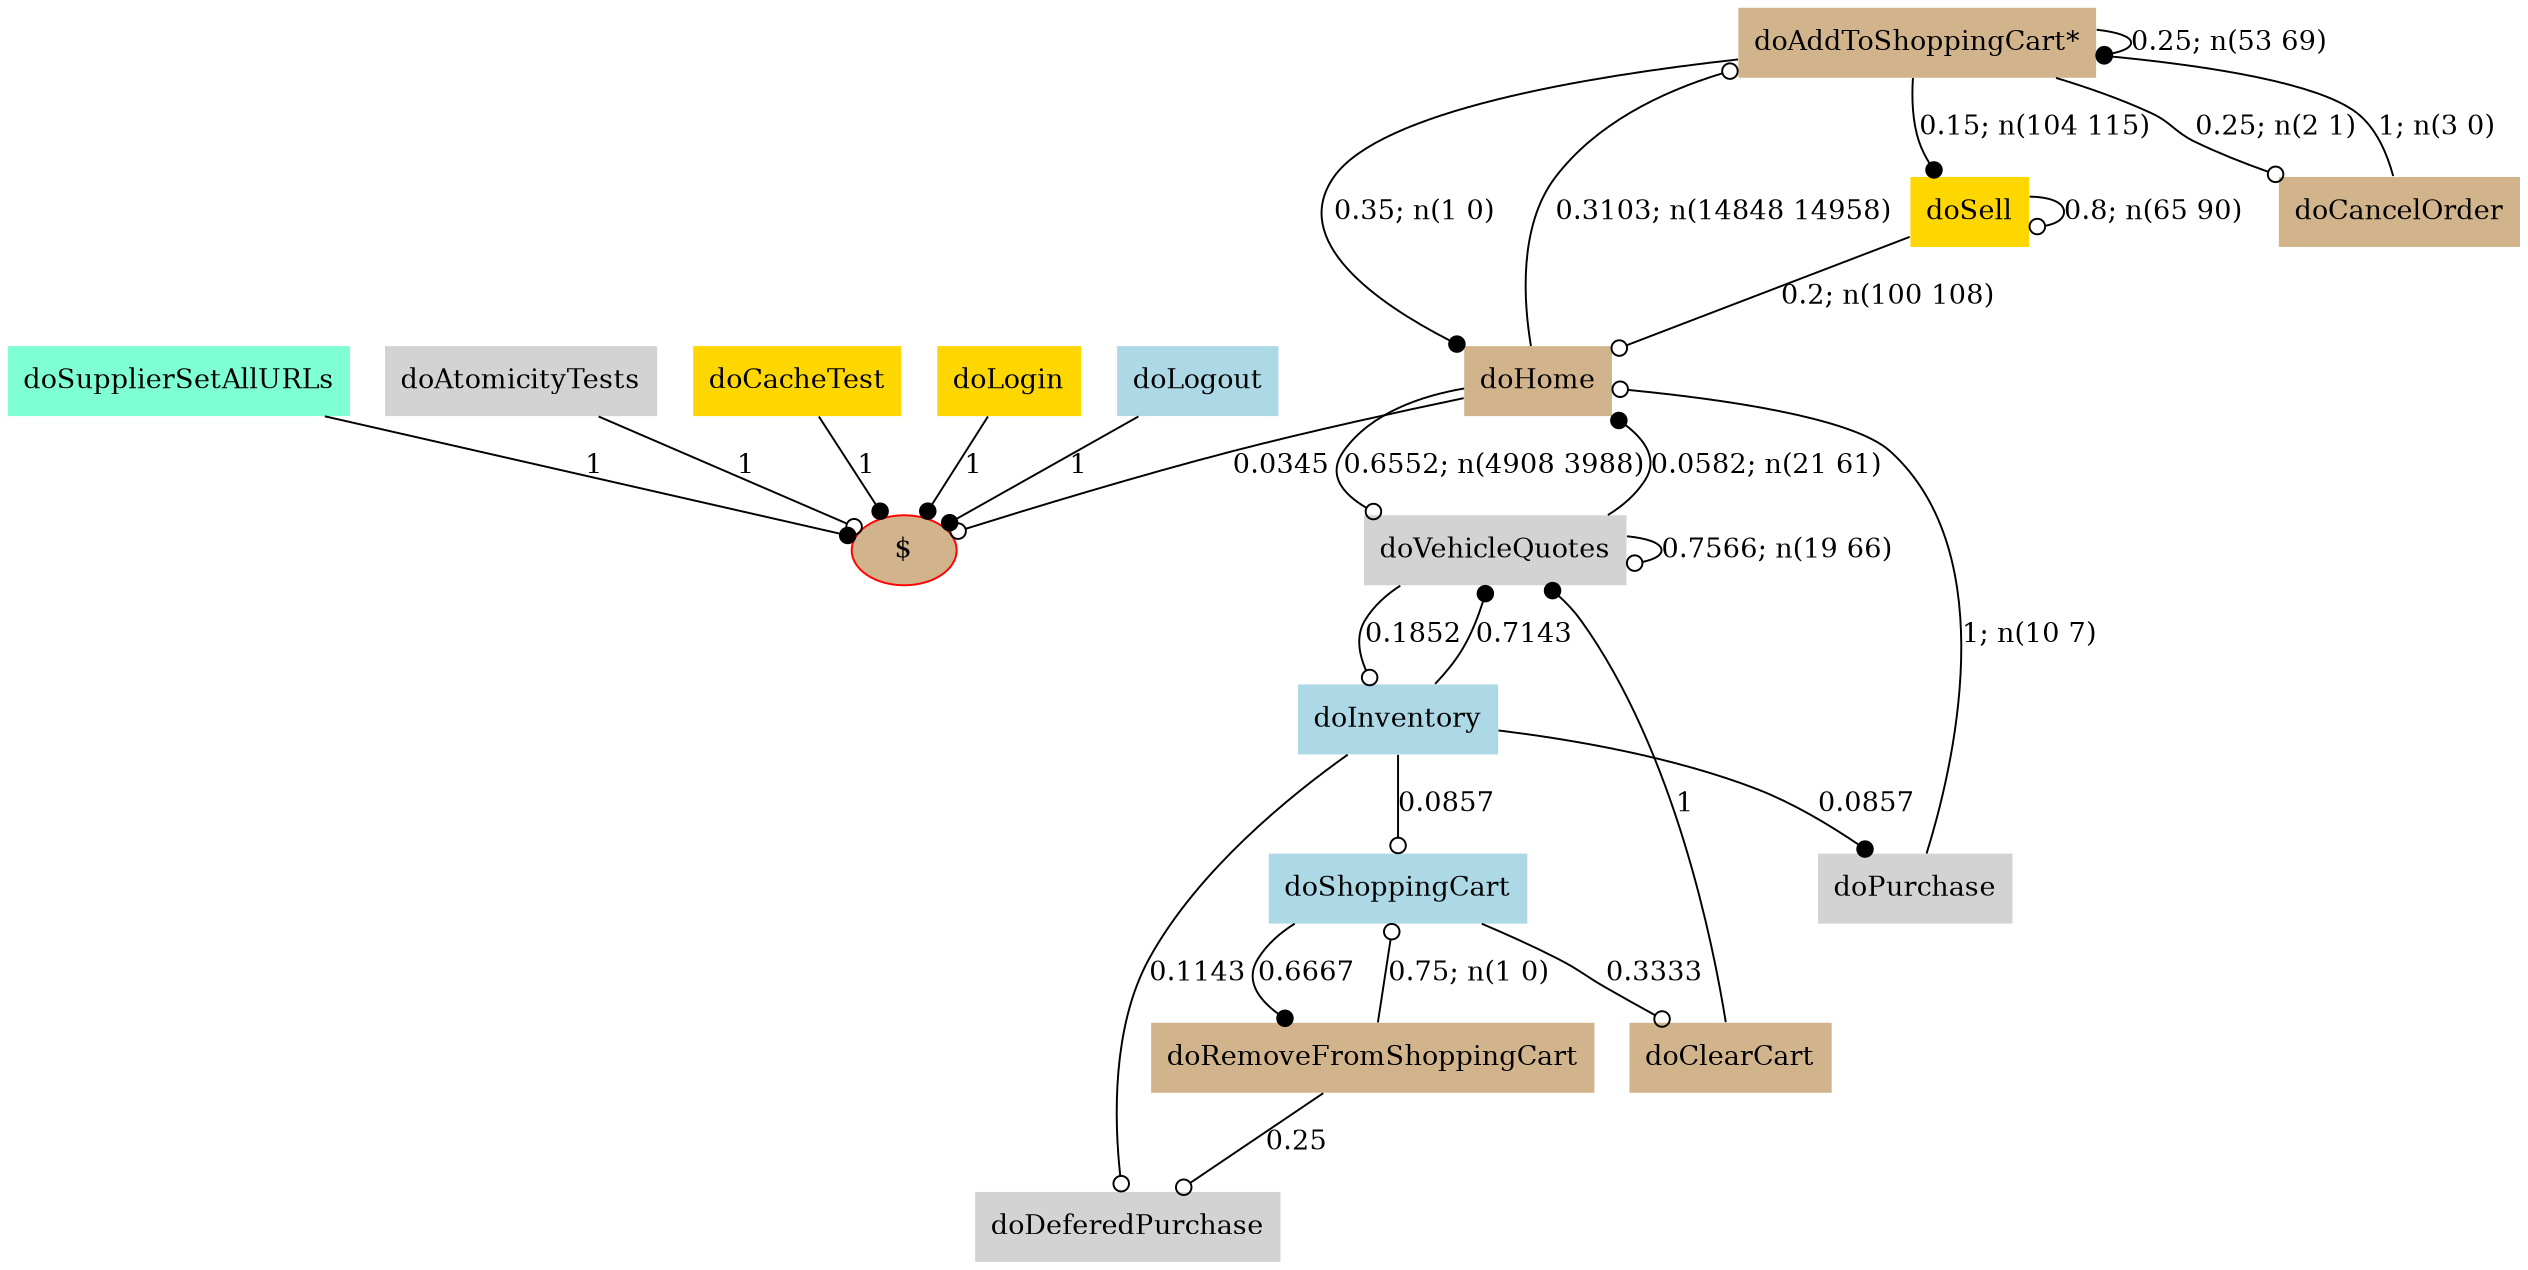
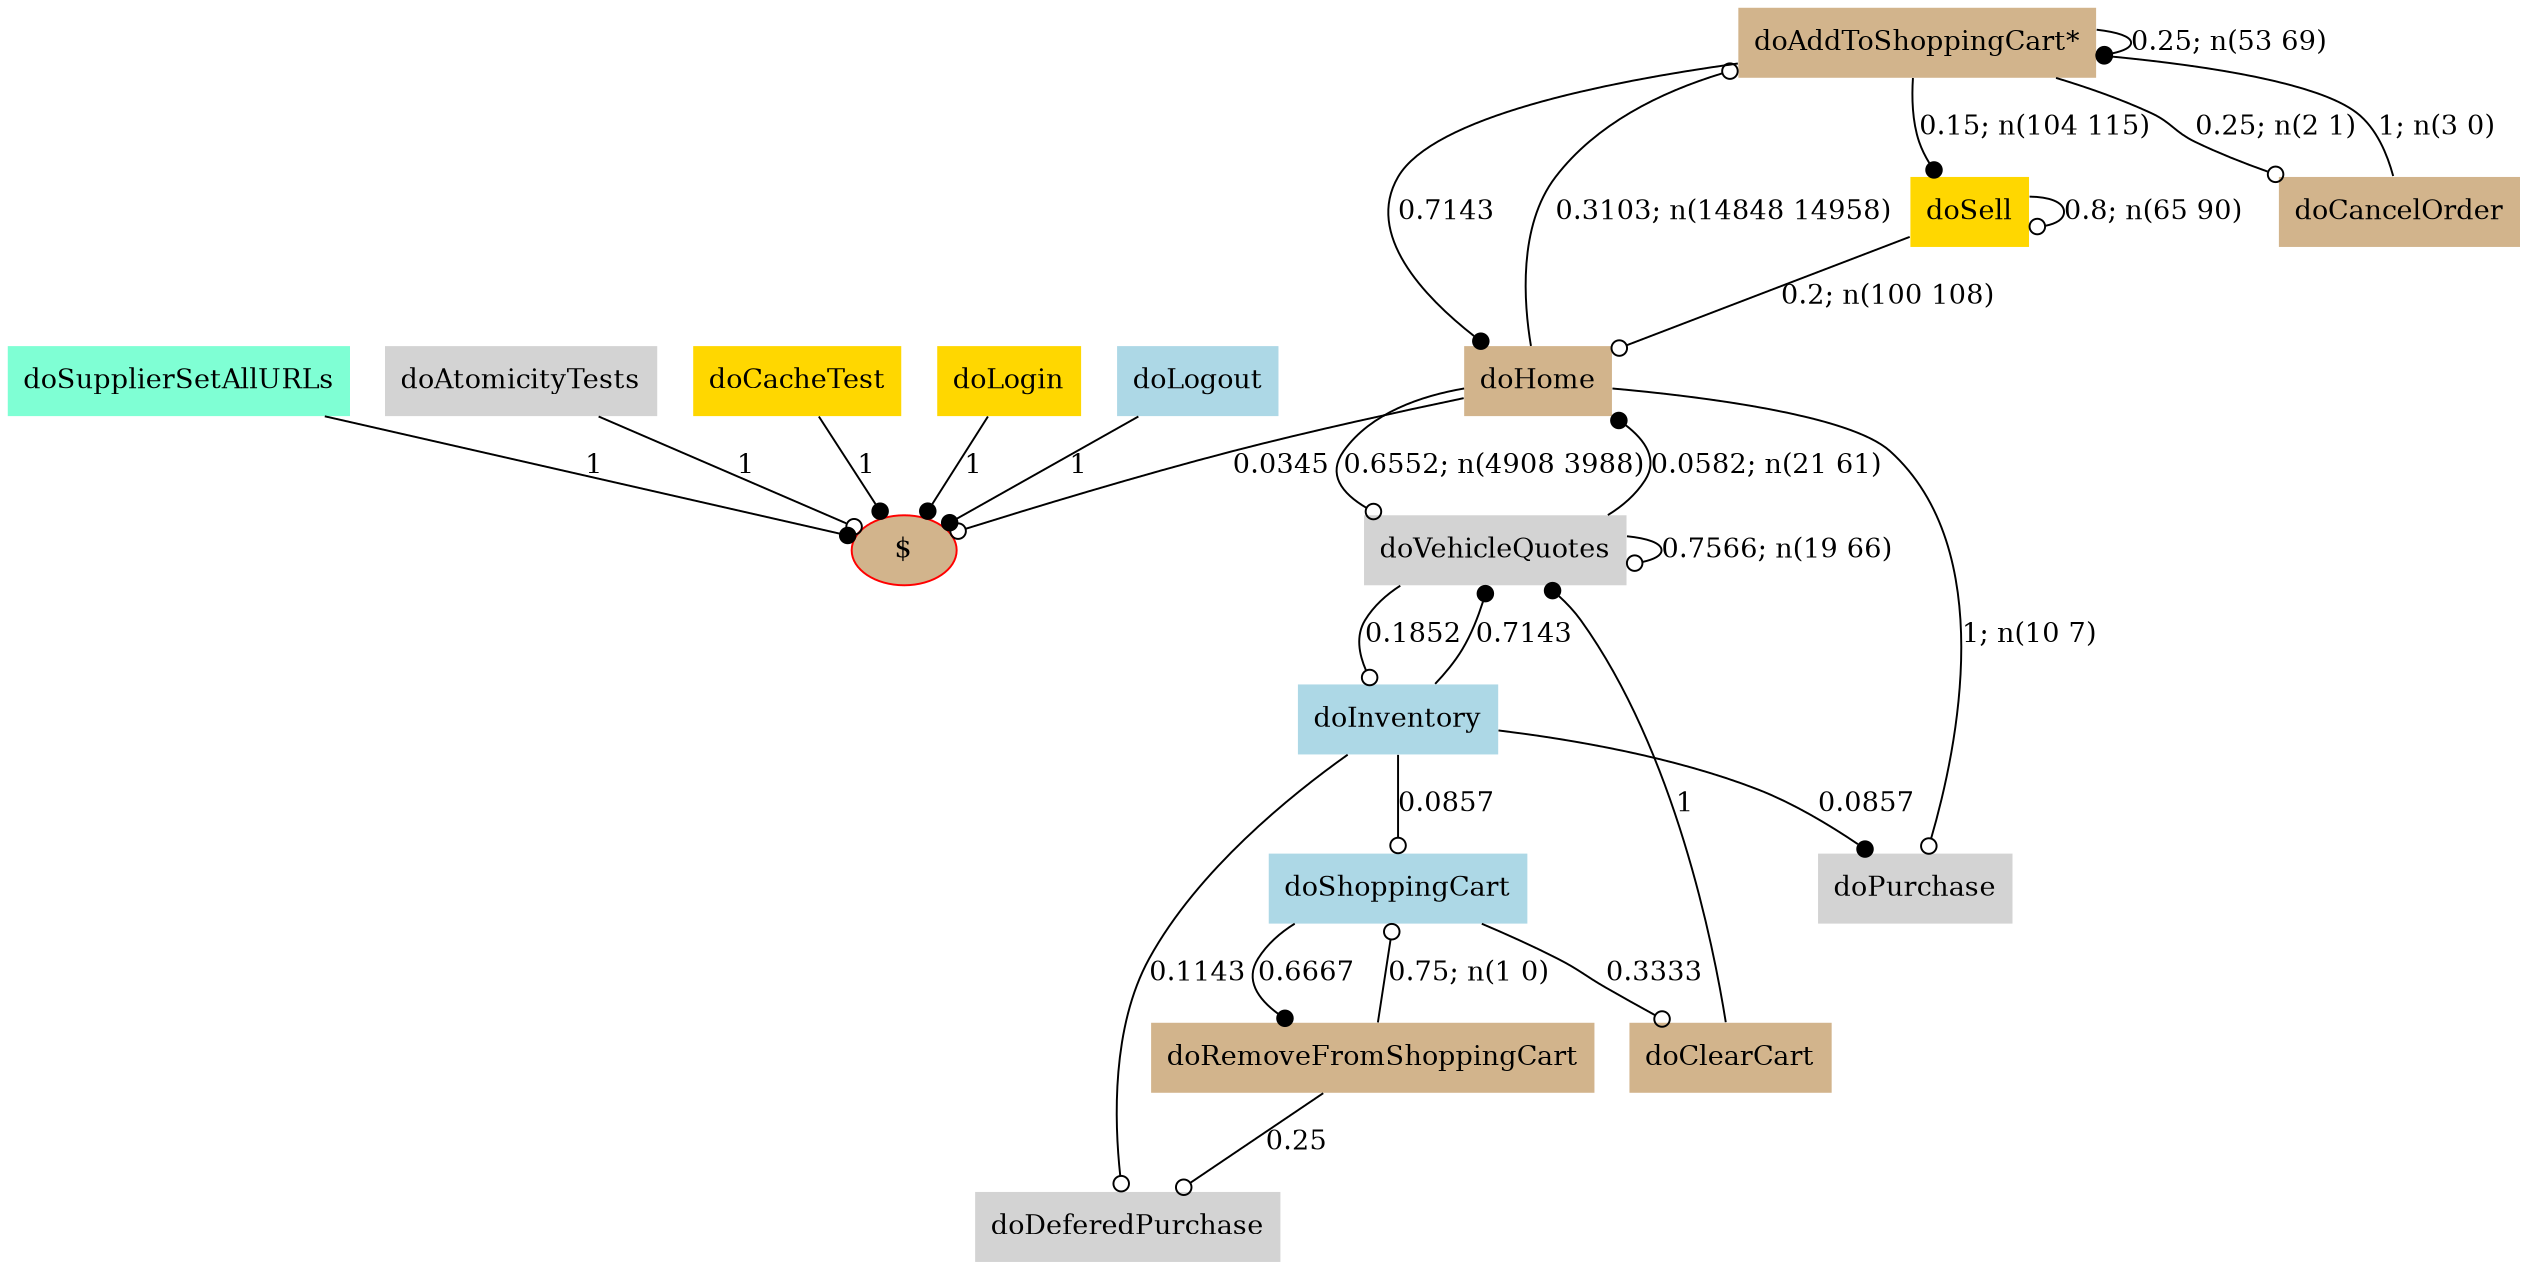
(1415, 212) -> (1447, 212)
(1934, 513) -> (1927, 499)
